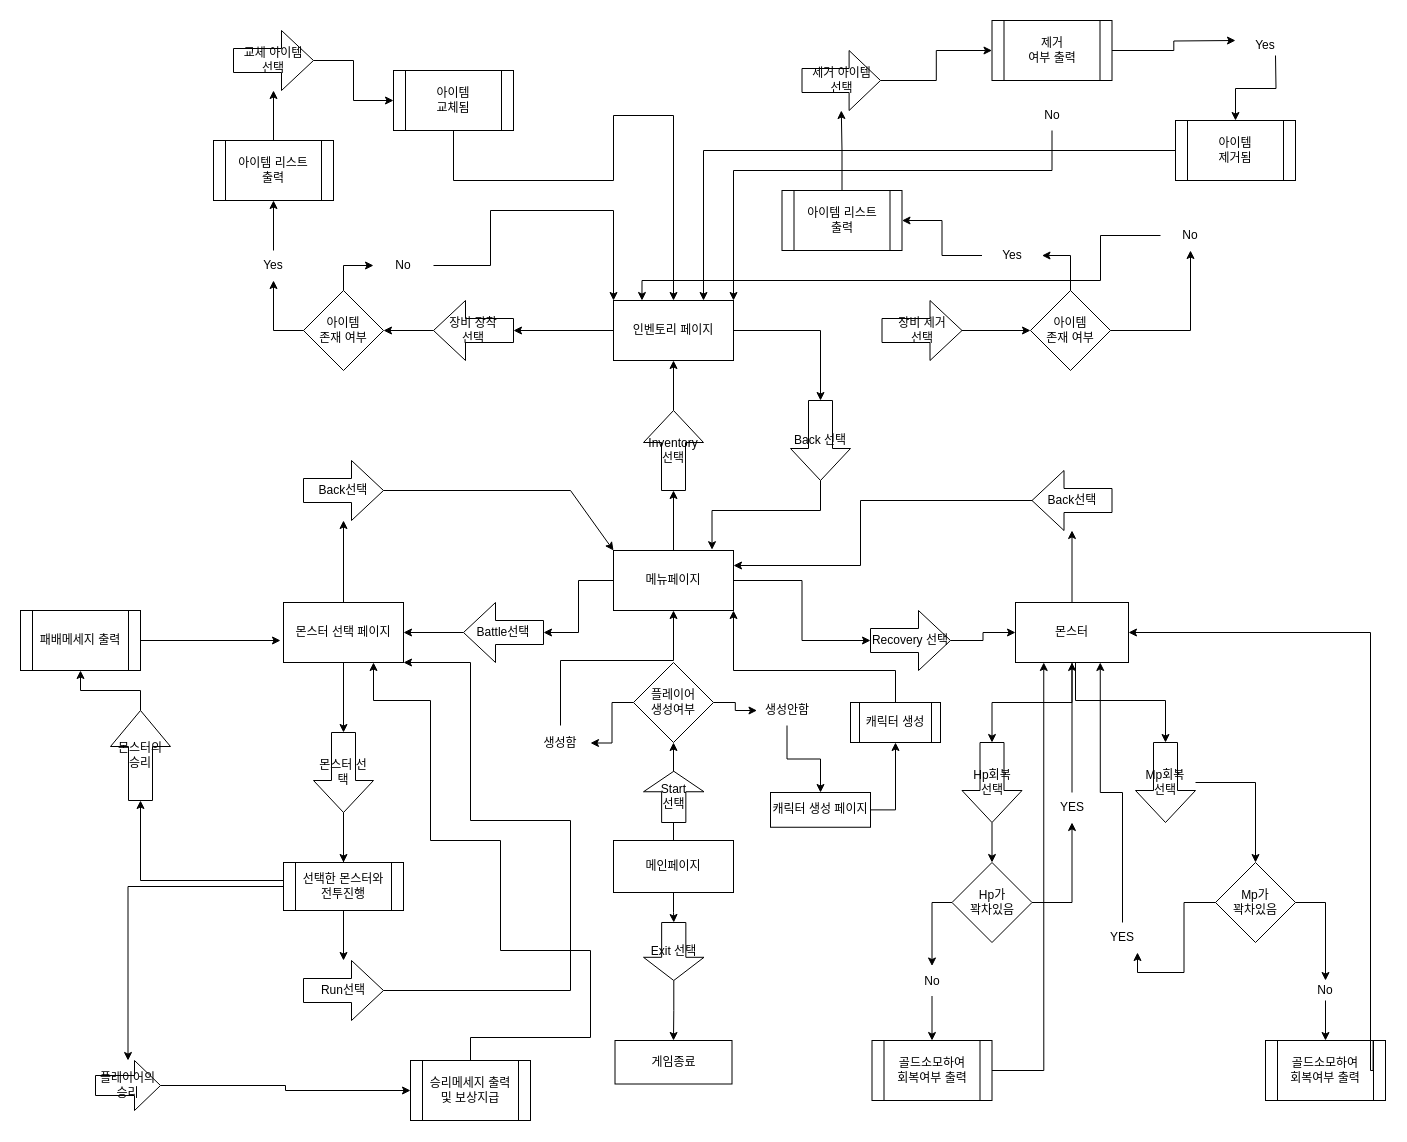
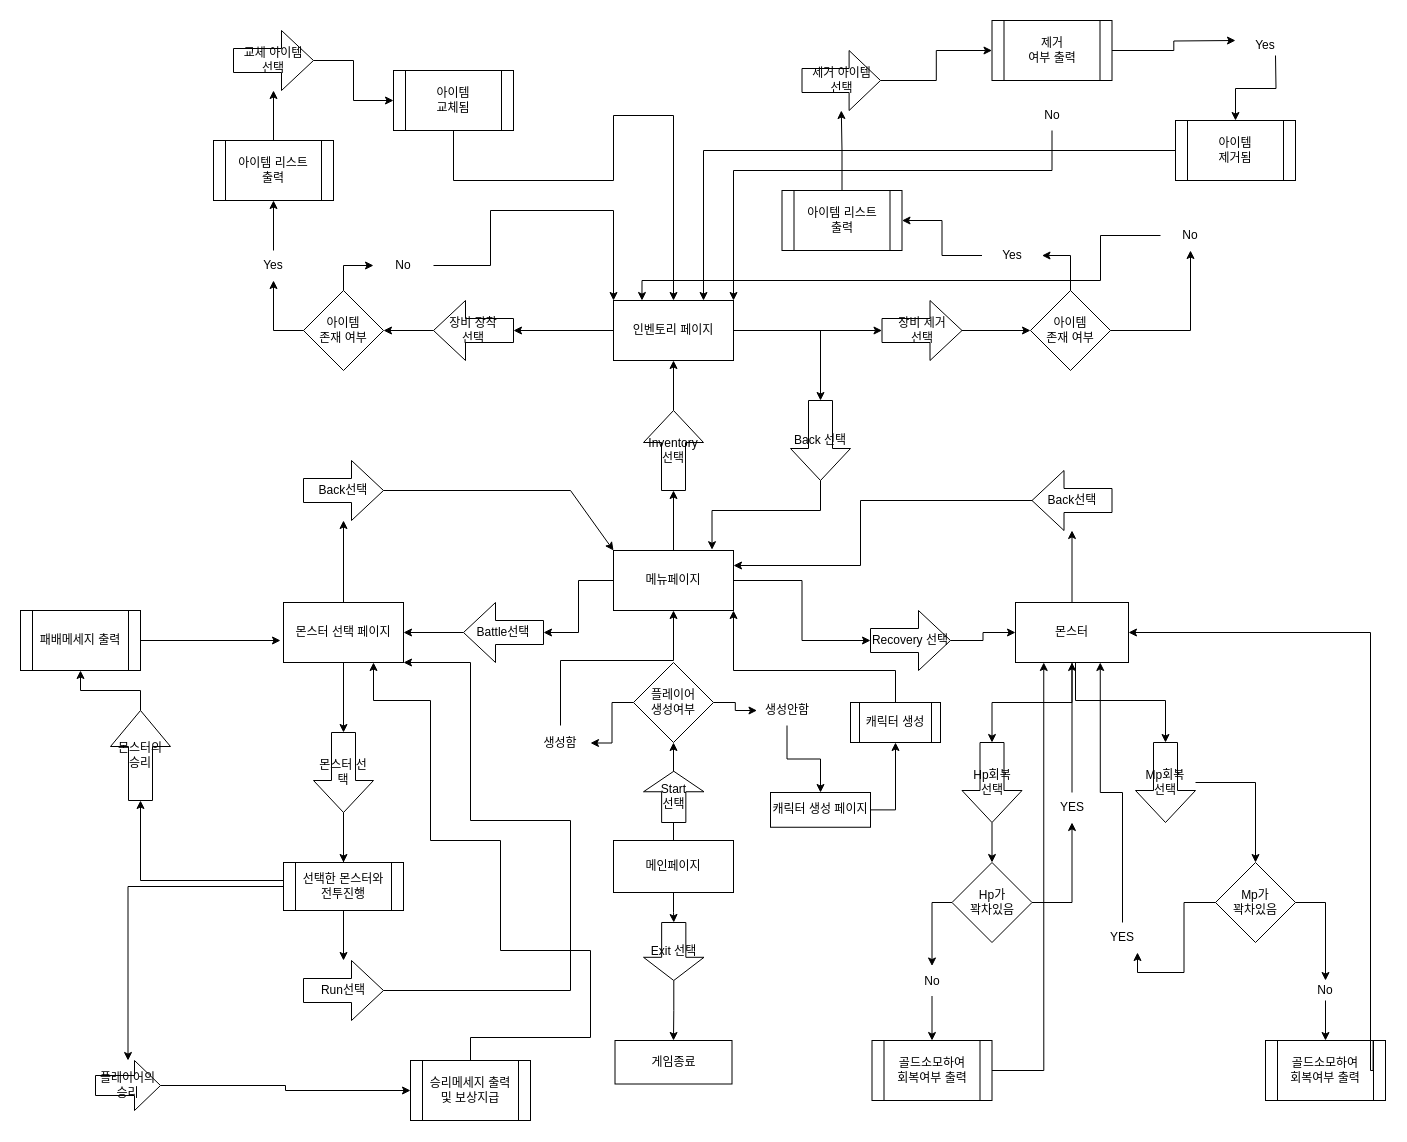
none -> (849, 331)
